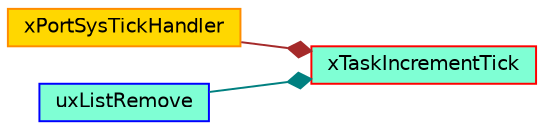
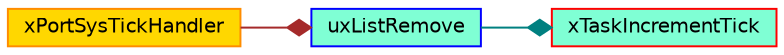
(264, 45) -> (264, 28)
